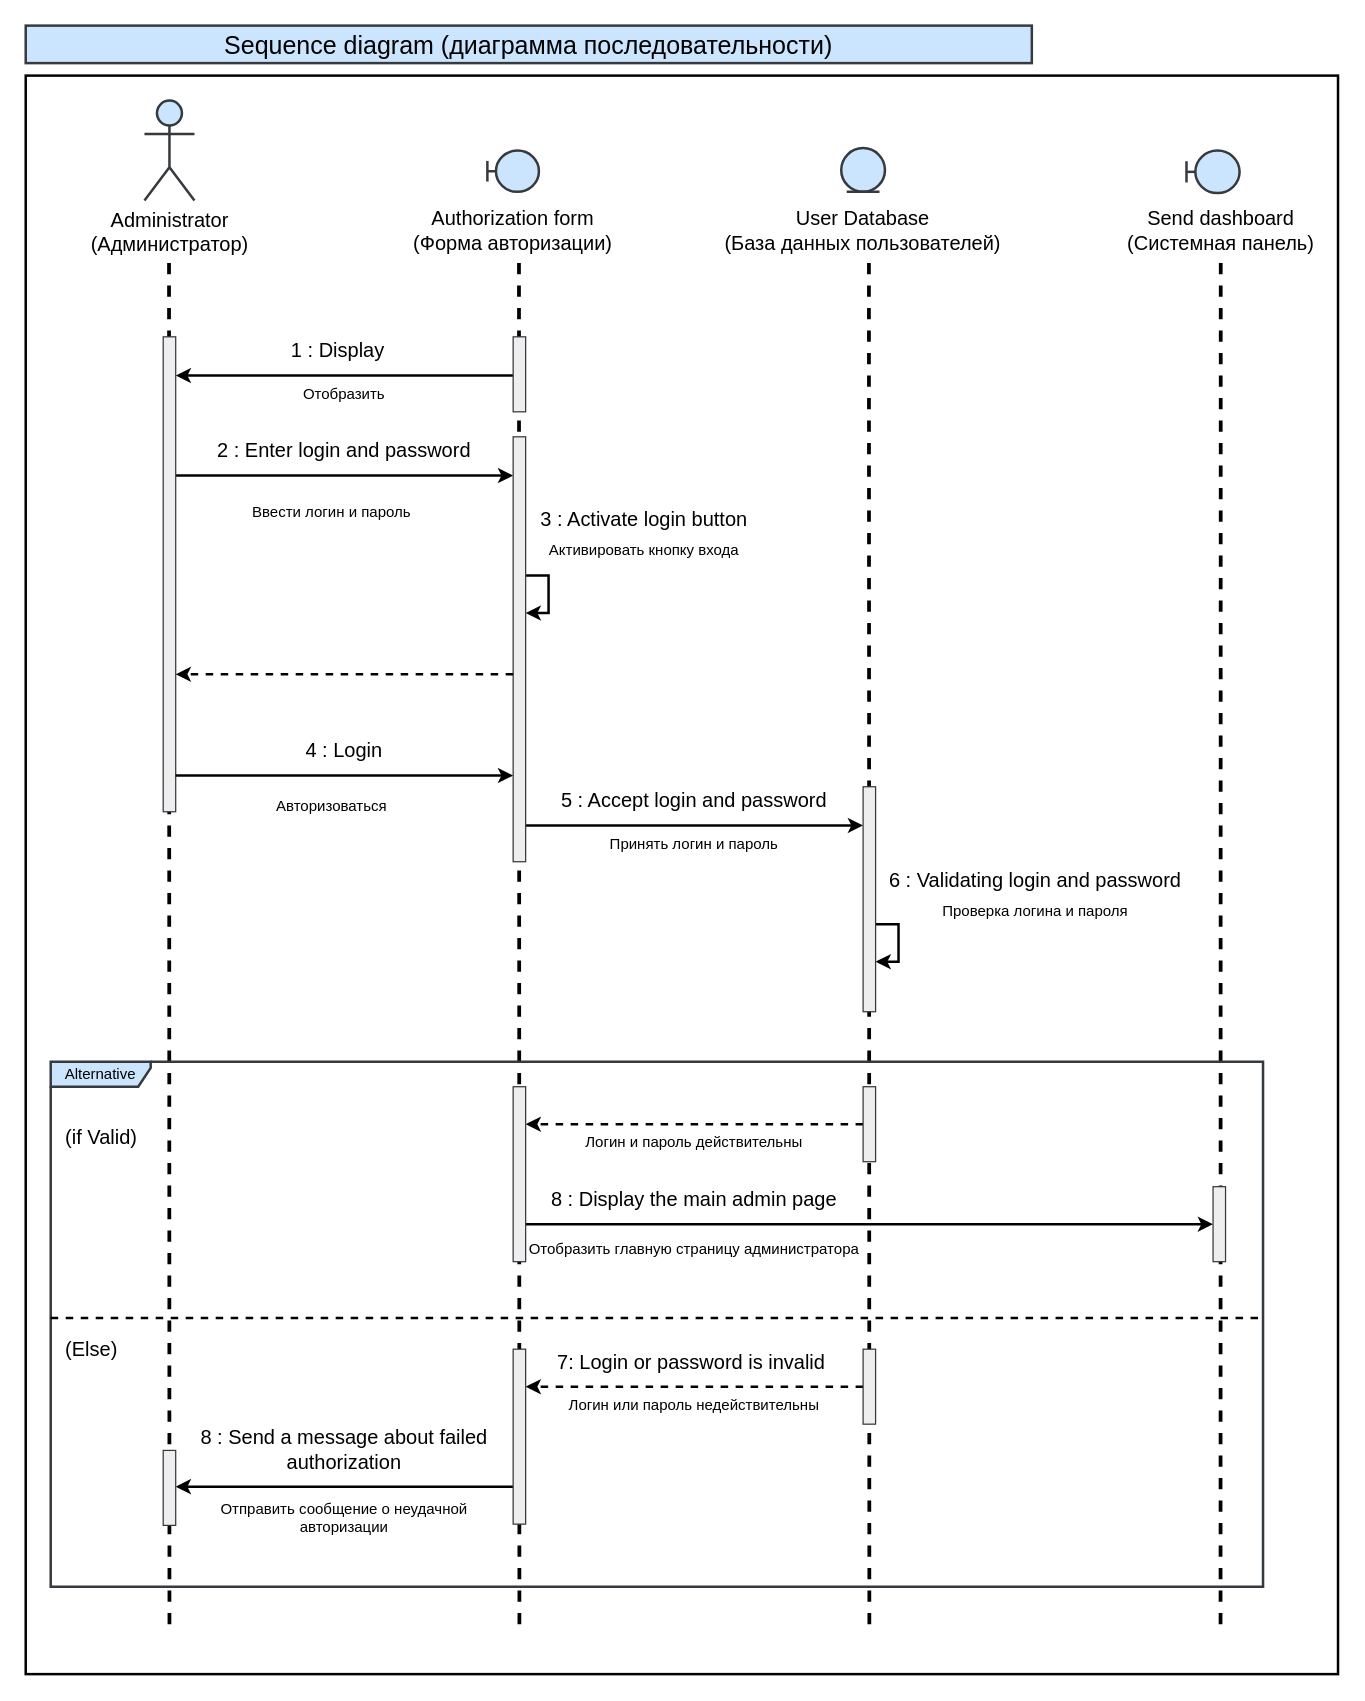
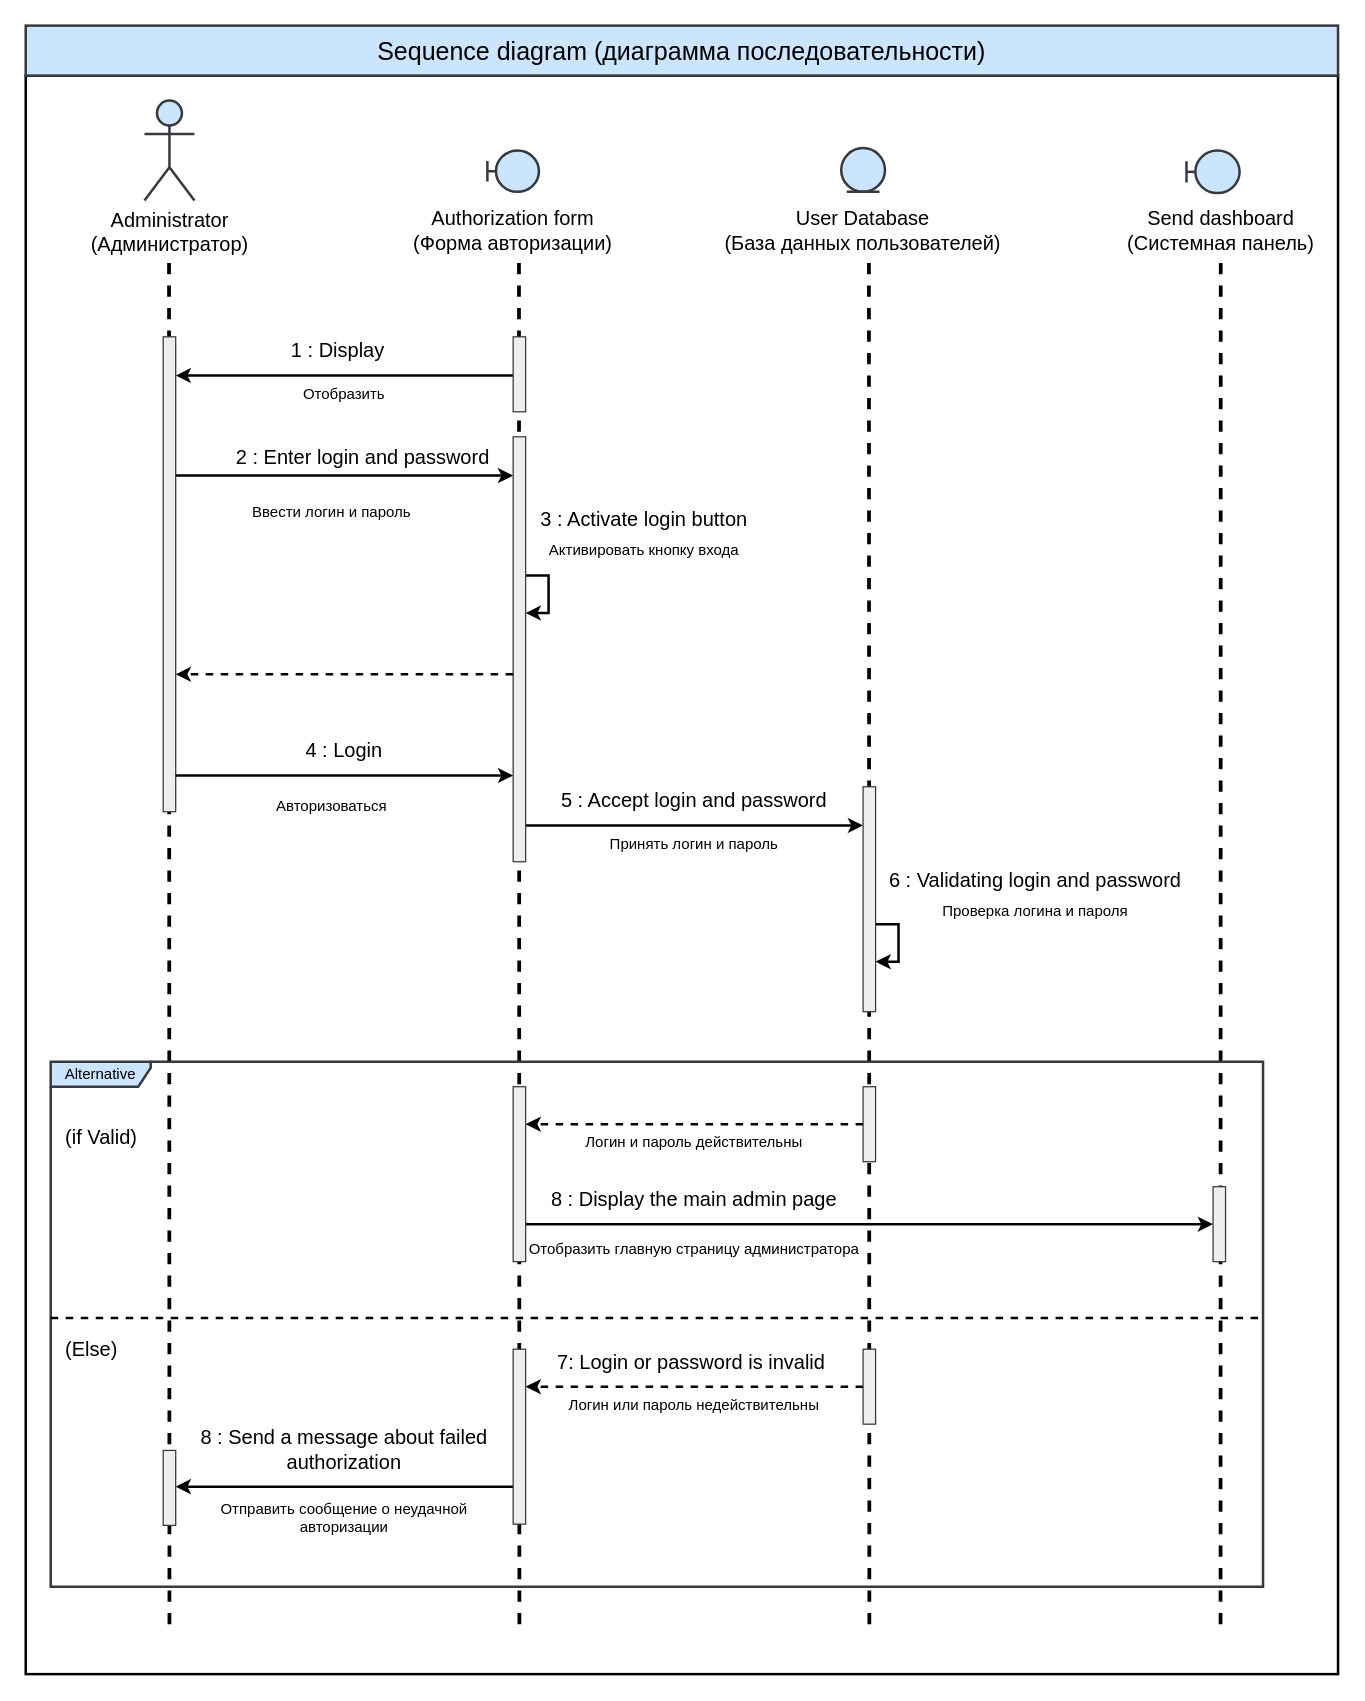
(529, 44) -> (682, 51)
(344, 451) -> (363, 457)
